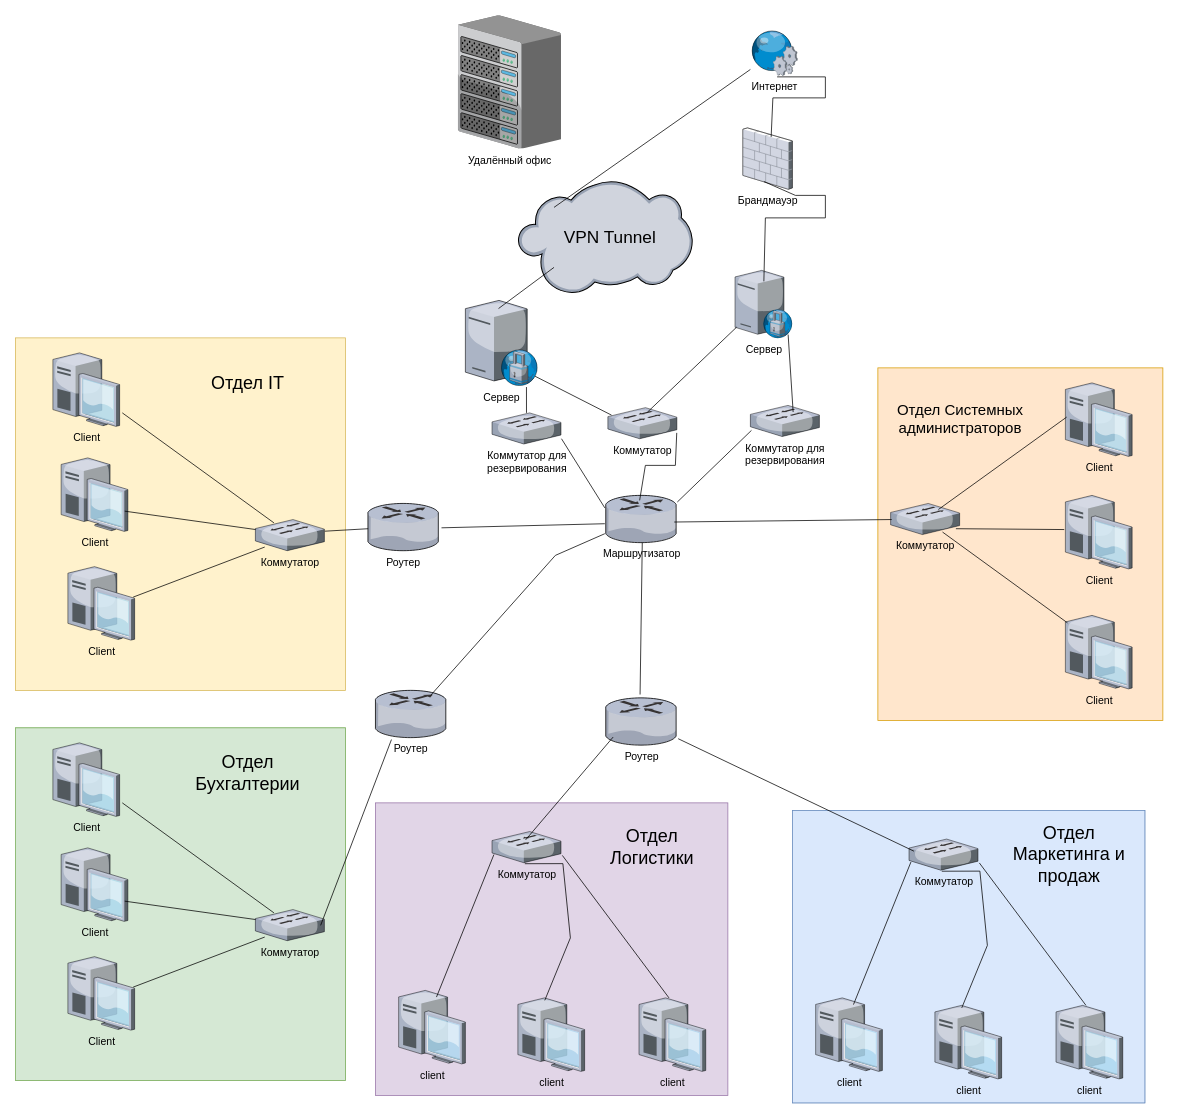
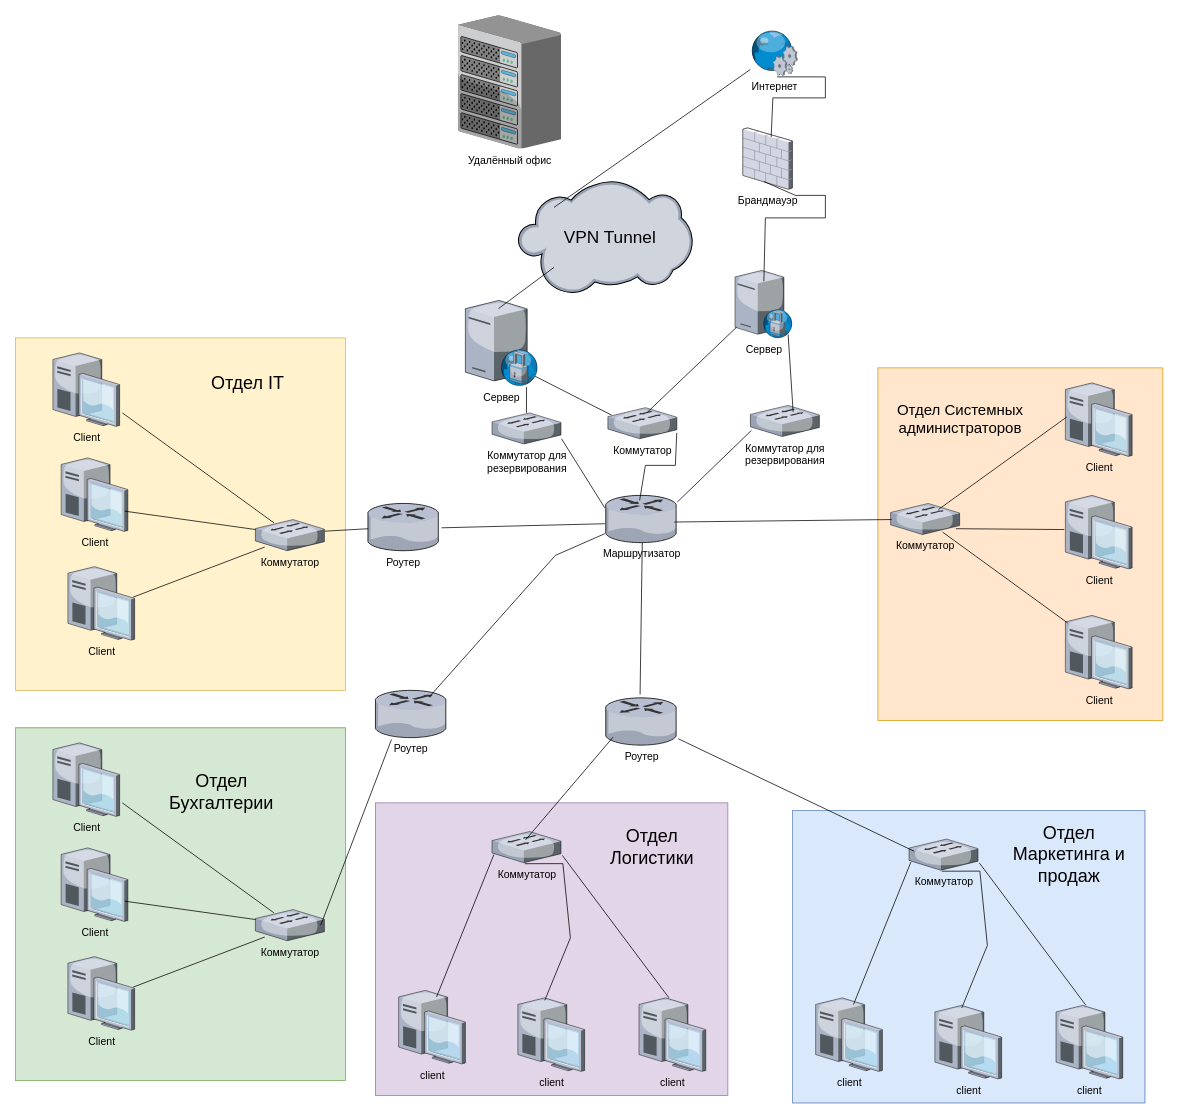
(248, 773) -> (222, 792)
